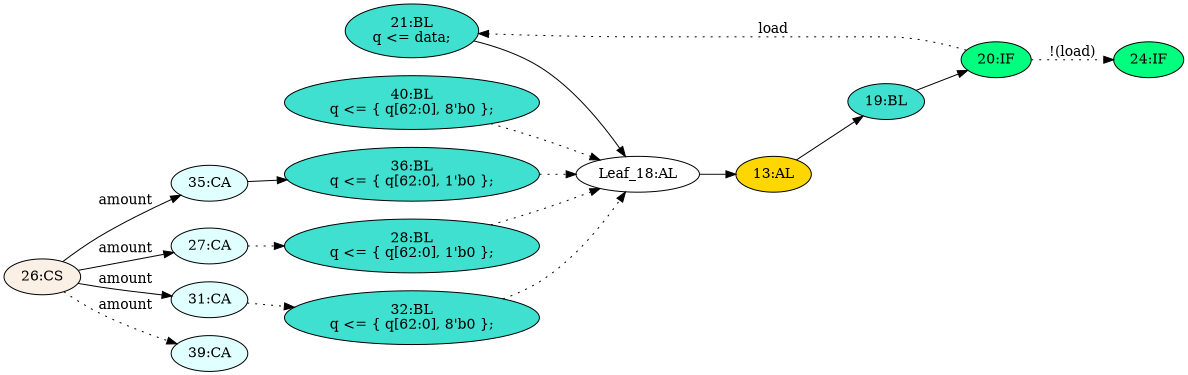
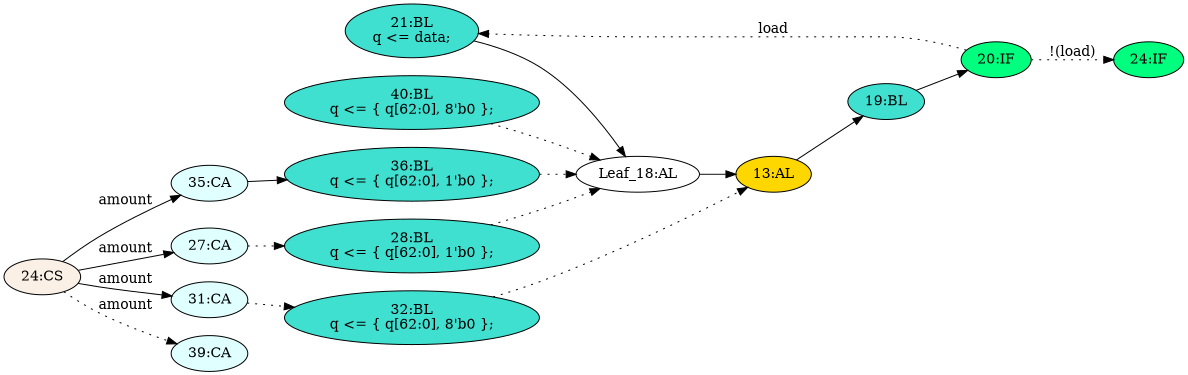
(569, 259) -> (618, 250)
(42, 277) -> (42, 277)
